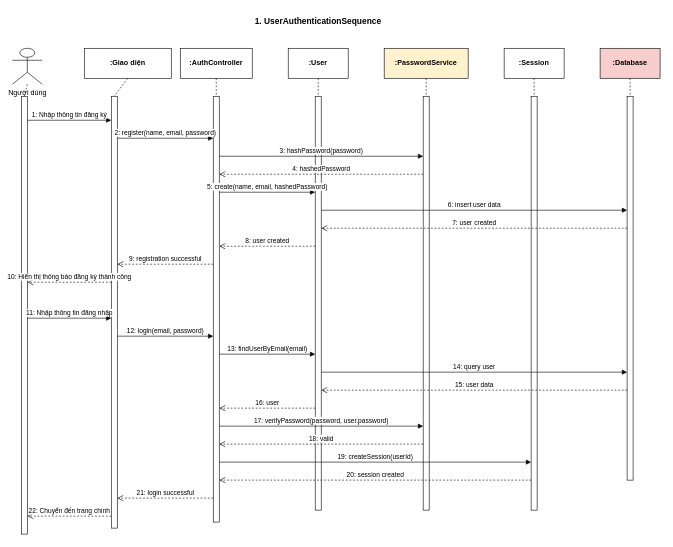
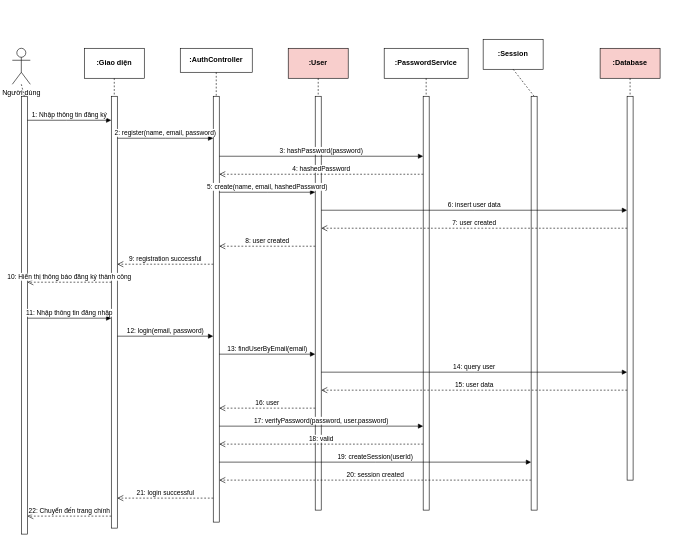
(318, 21) -> none
(128, 63) -> (114, 63)
(216, 63) -> (216, 60)
(318, 63) -> (318, 63)
(426, 63) -> (426, 63)
(534, 63) -> (513, 54)
(27, 66) -> (21, 66)
